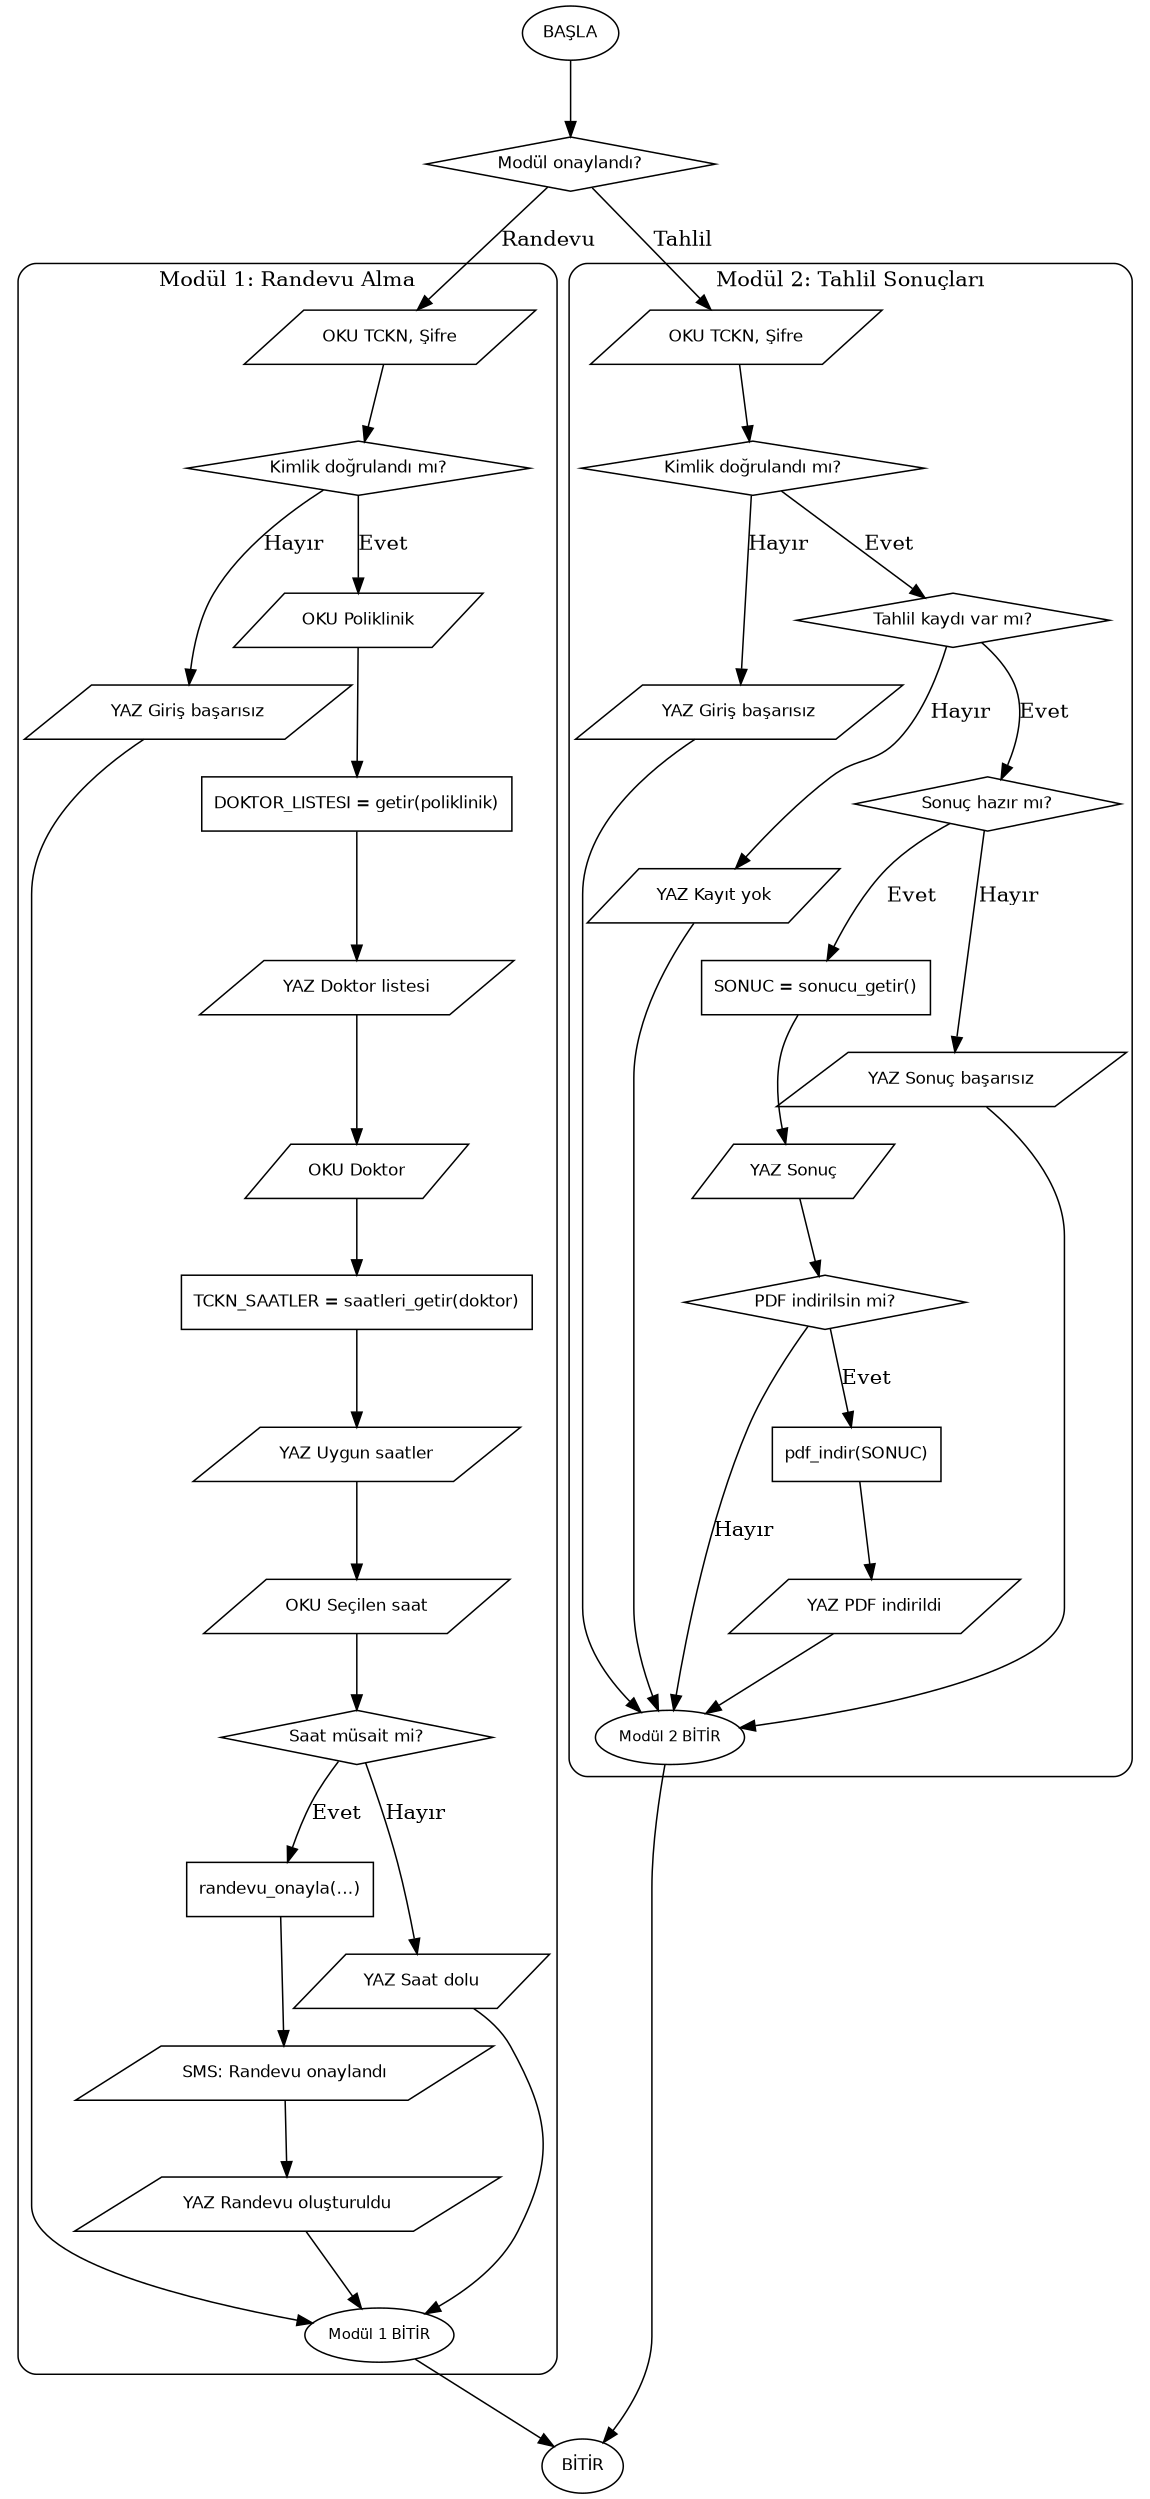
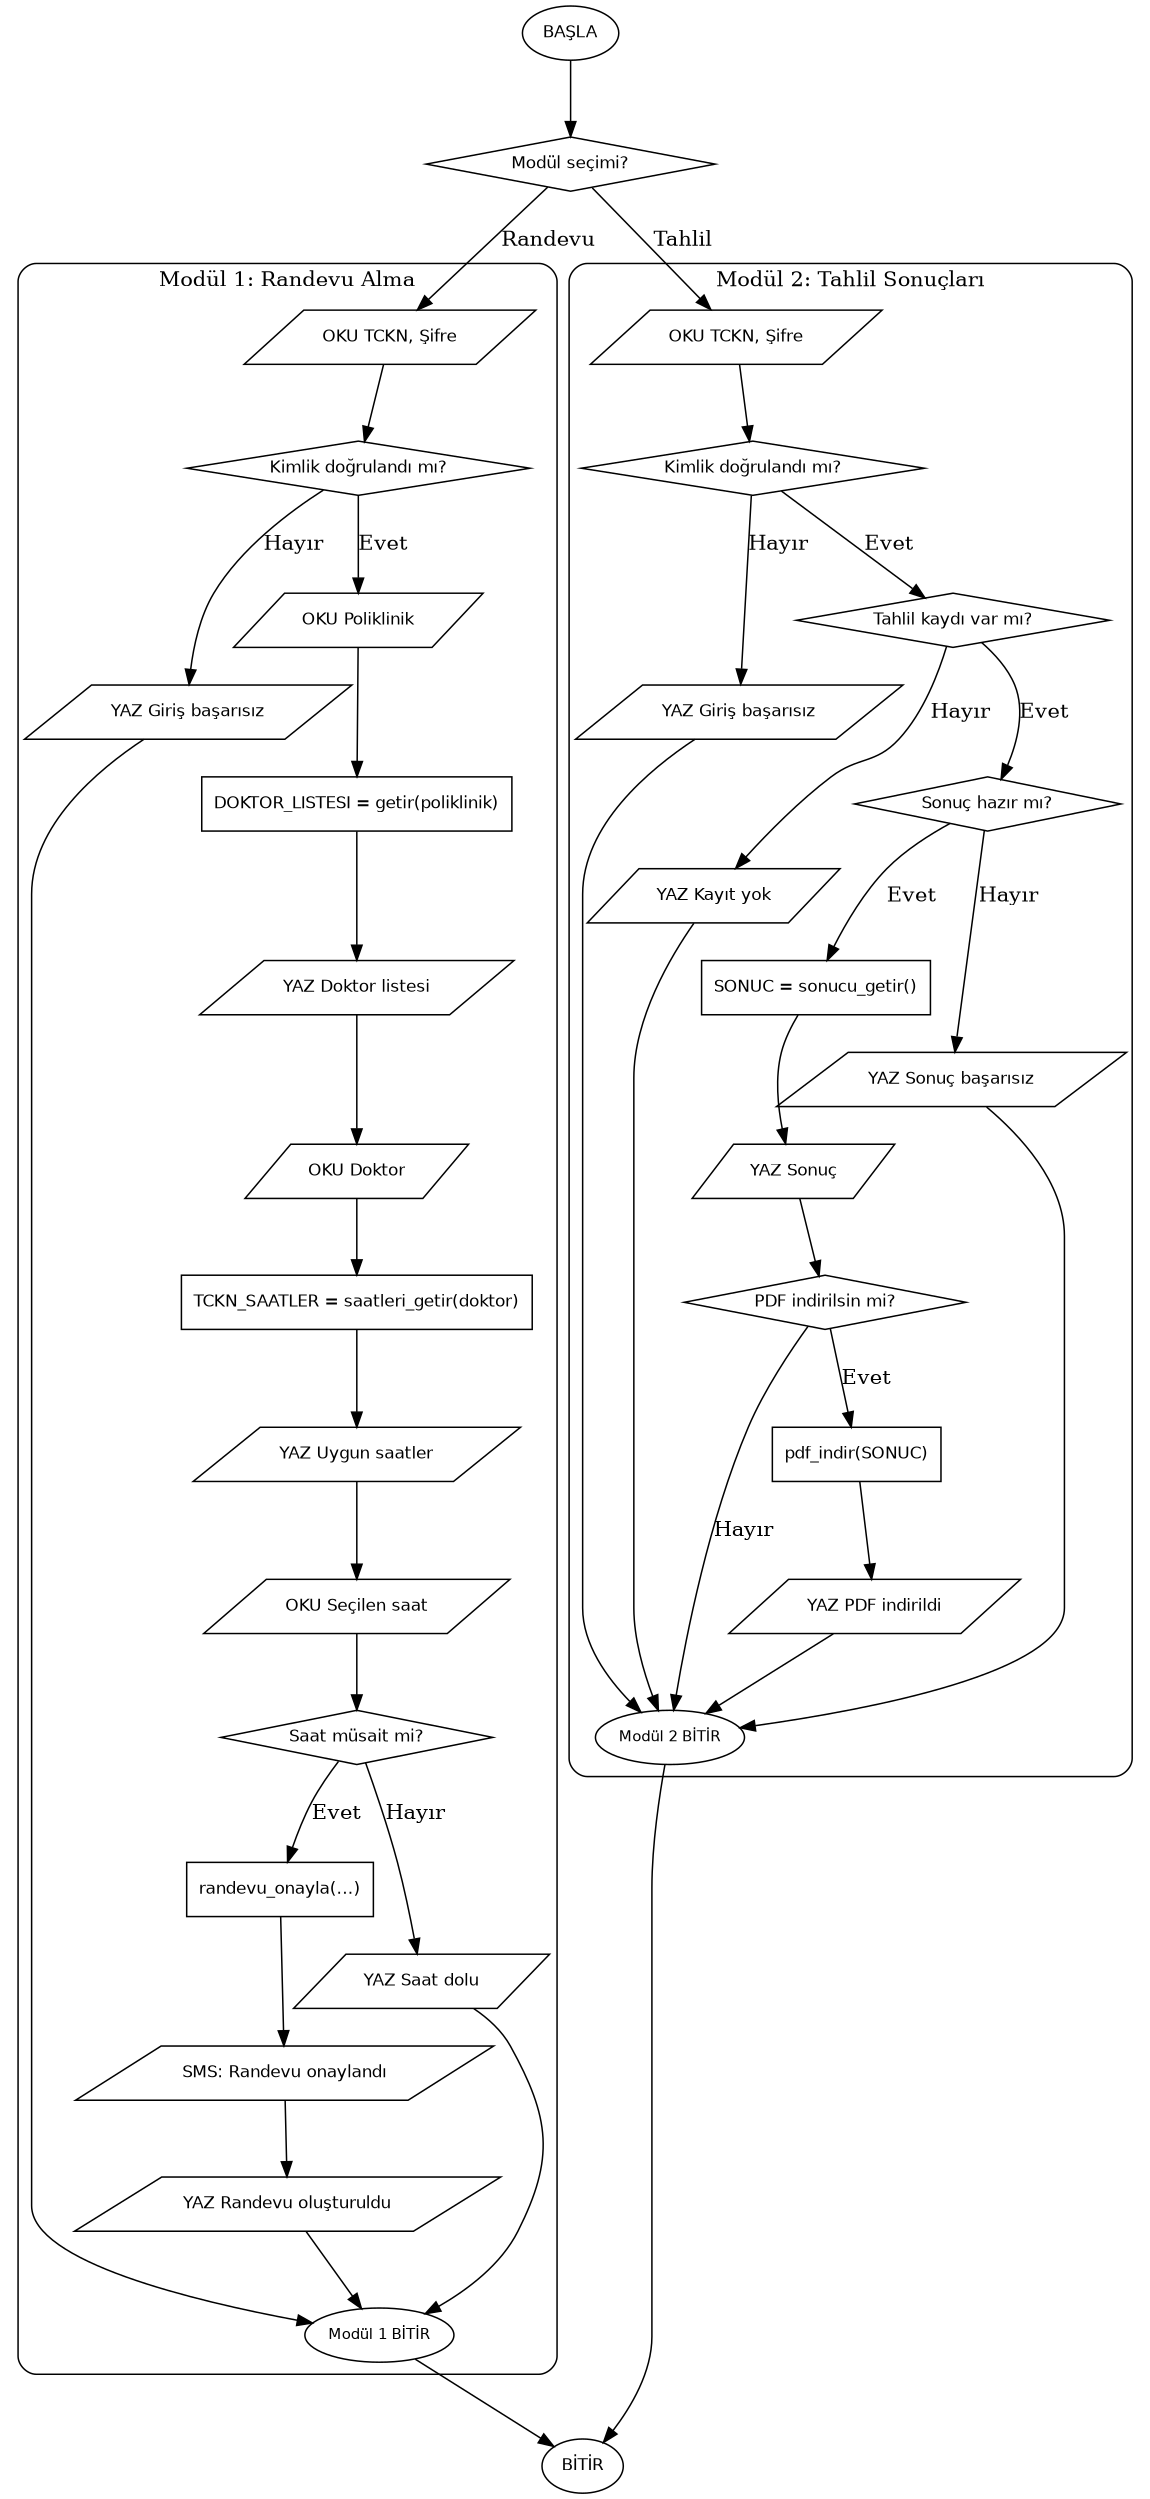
(571, 164) -> (571, 164)
